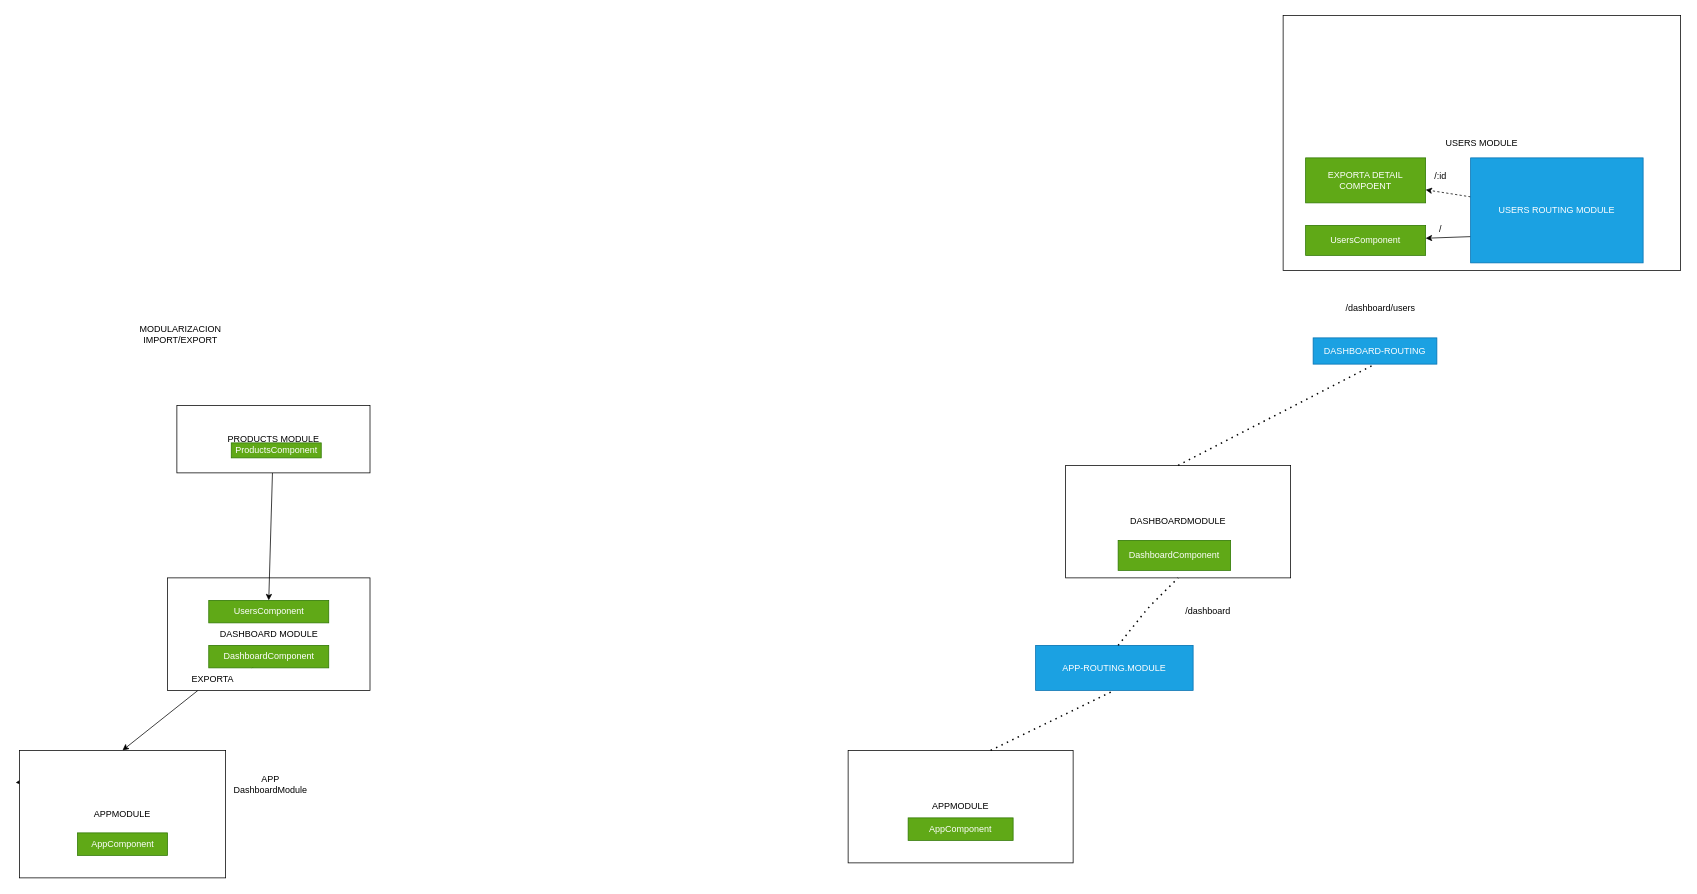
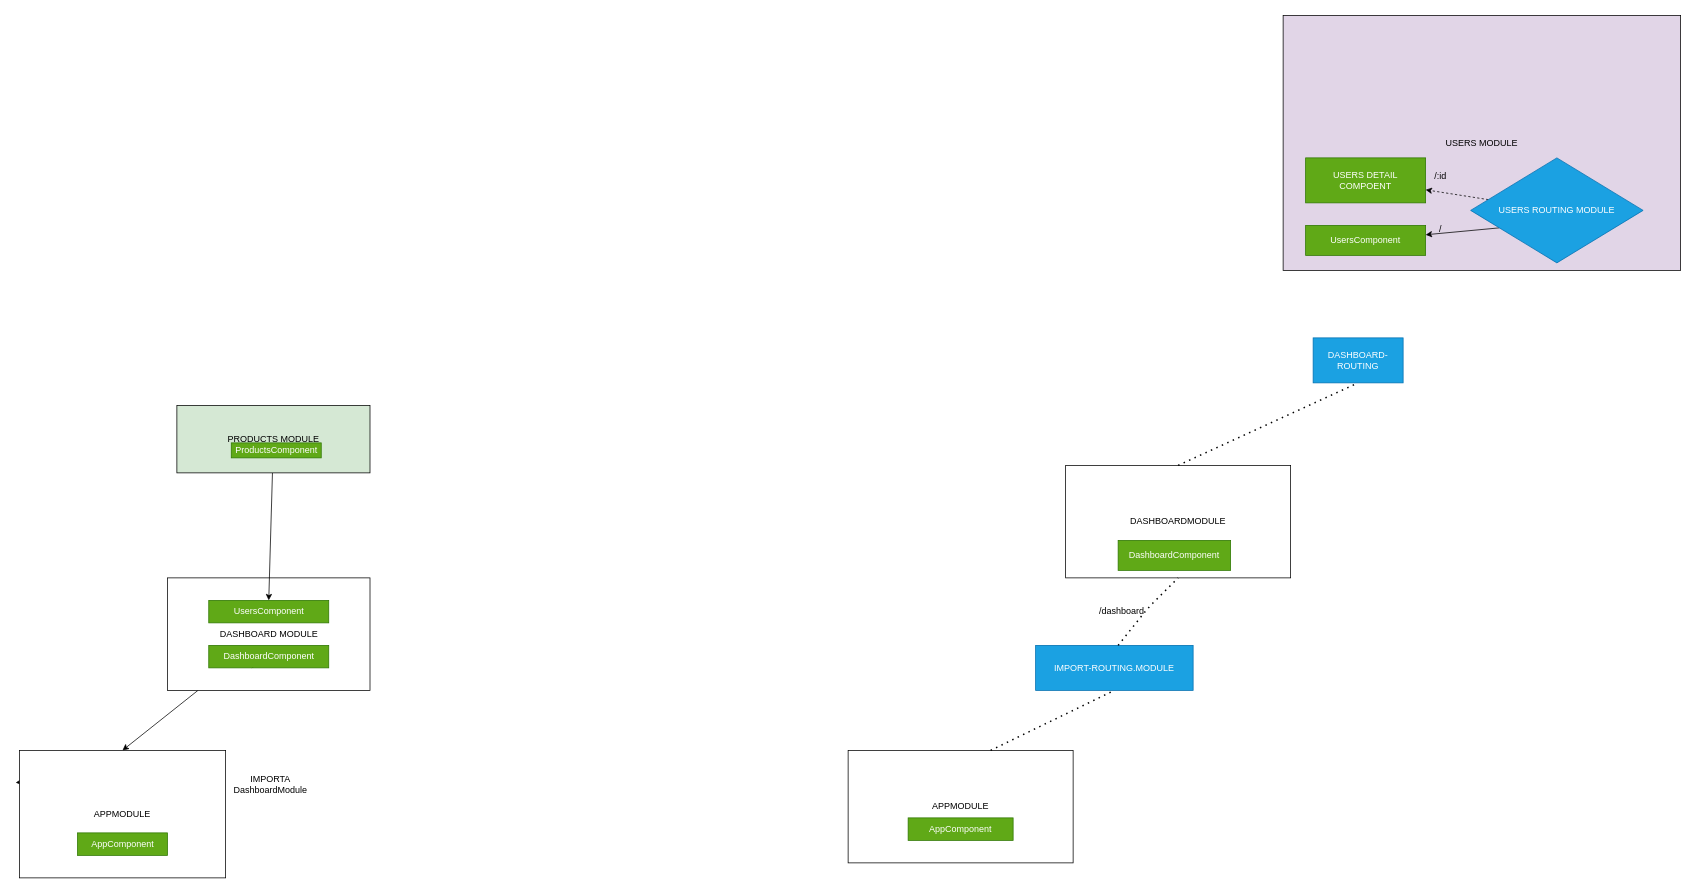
(1482, 143) -> (1482, 143)
(1365, 180) -> (1365, 180)
(1557, 210) -> (1557, 210)
(1380, 308) -> none
(180, 334) -> none
(1375, 351) -> (1358, 360)
(273, 439) -> (273, 439)
(1208, 612) -> (1122, 612)
(1114, 668) -> (1114, 668)
(212, 679) -> none
(270, 784) -> (270, 784)
